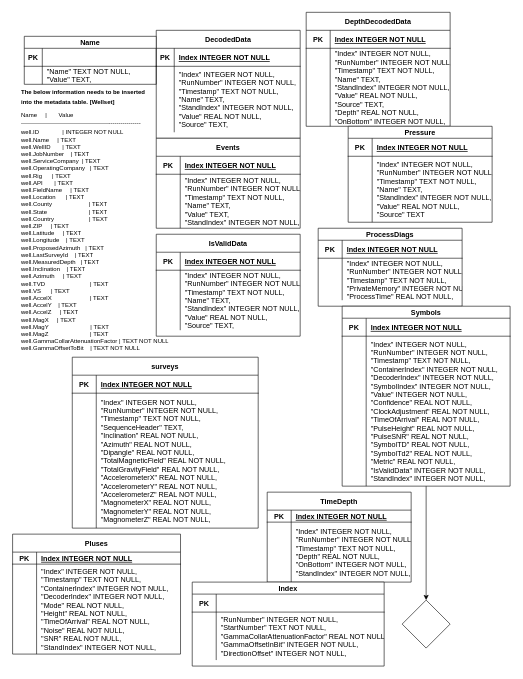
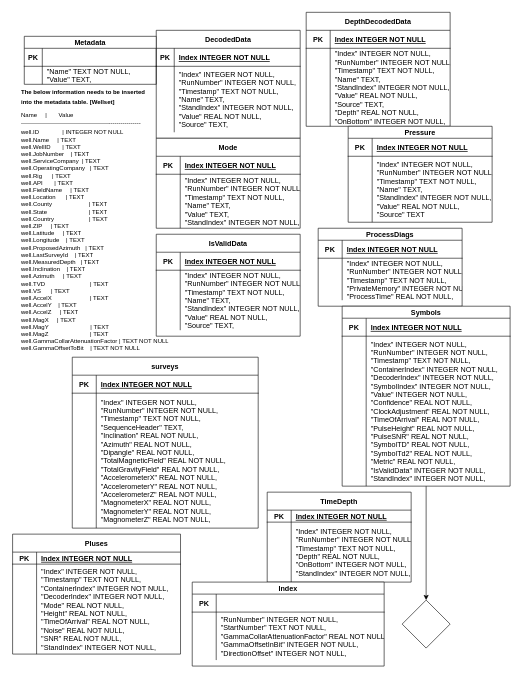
(90, 43) -> (90, 43)
(228, 148) -> (228, 148)
